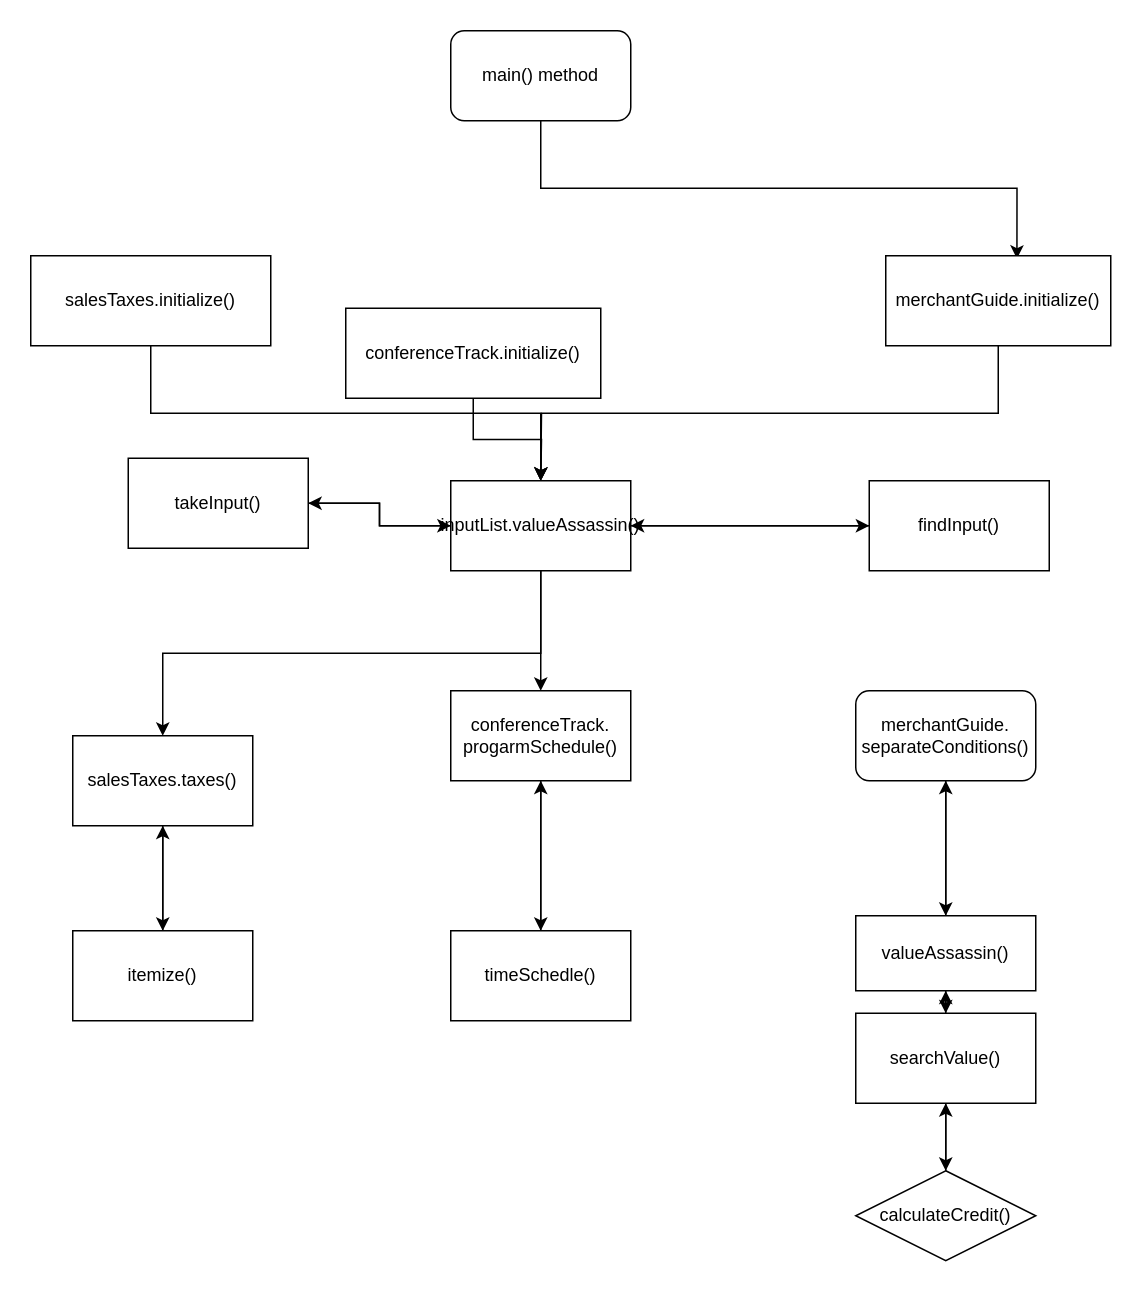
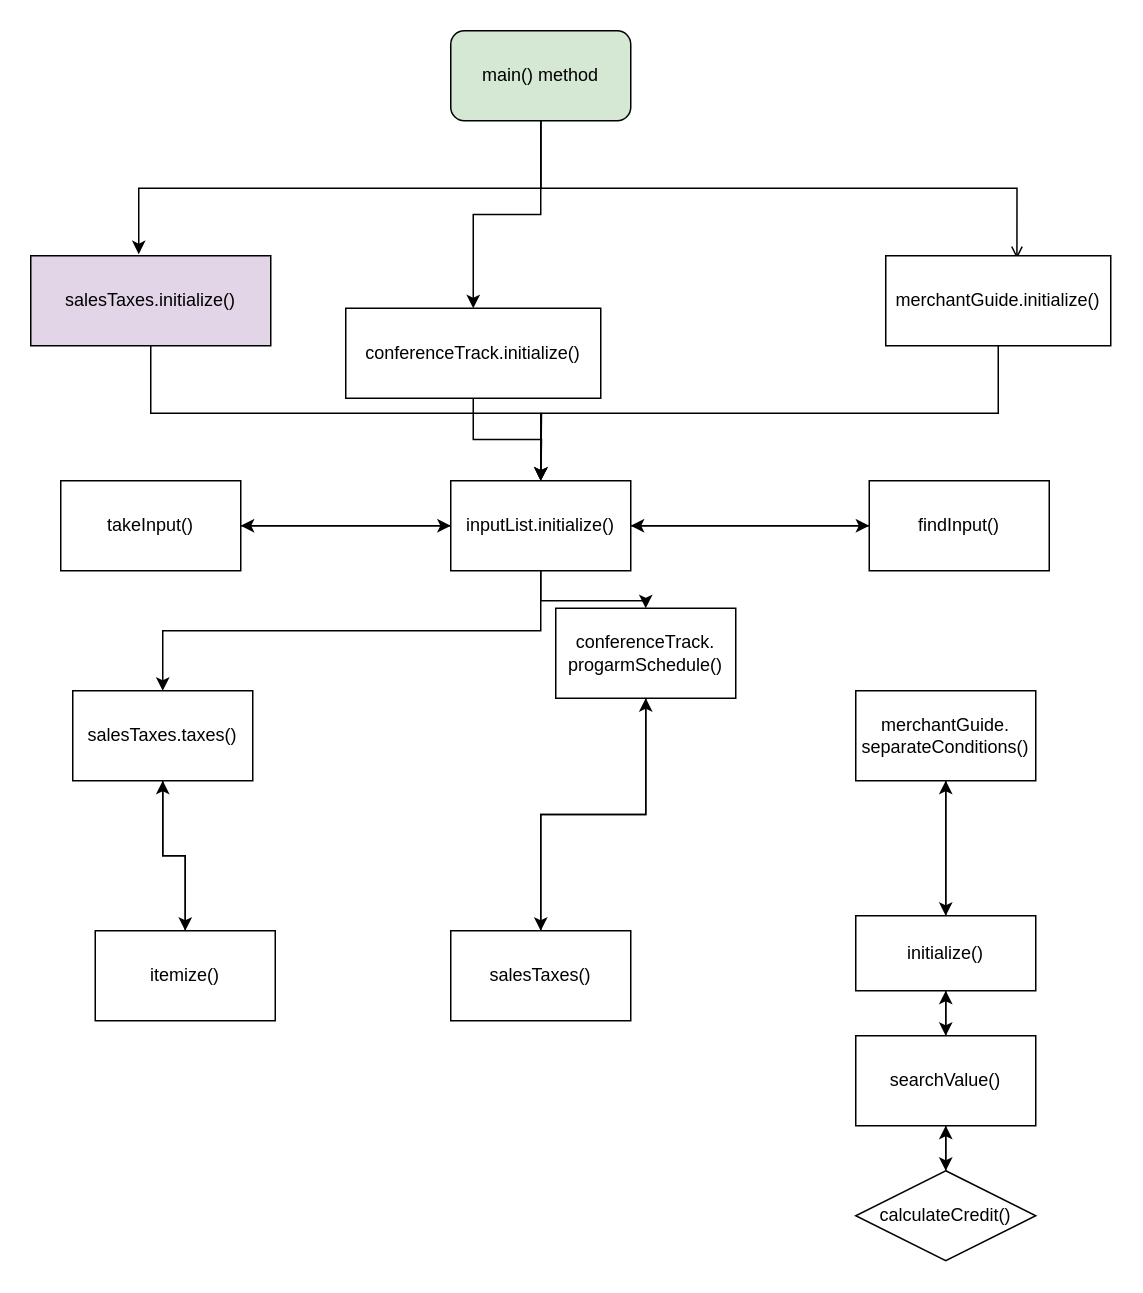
(541, 76) -> (541, 76)
none -> (311, 188)
none -> (476, 215)
(1017, 247) -> (1017, 249)
(151, 301) -> (151, 301)
(218, 503) -> (151, 526)
(541, 526) -> (541, 526)
(541, 736) -> (646, 653)
(946, 736) -> (946, 736)
(163, 781) -> (163, 736)
(946, 953) -> (946, 953)
(163, 976) -> (185, 976)
(541, 976) -> (541, 976)
(946, 1058) -> (946, 1081)
